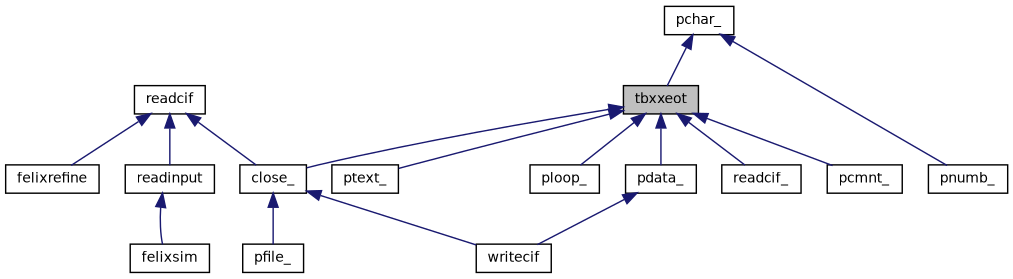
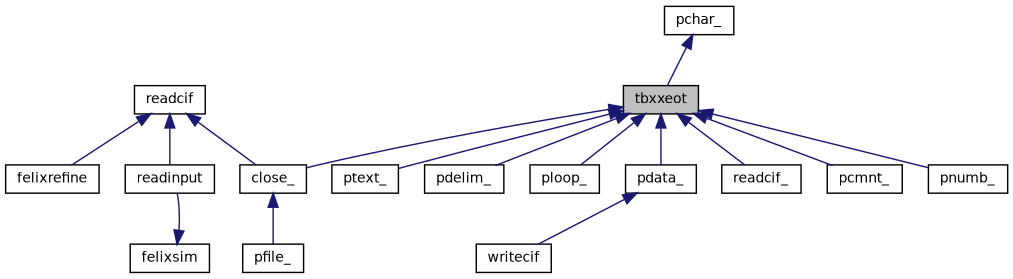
(840, 103) -> (820, 141)
none -> (464, 179)
(398, 220) -> none
(160, 226) -> (179, 212)
